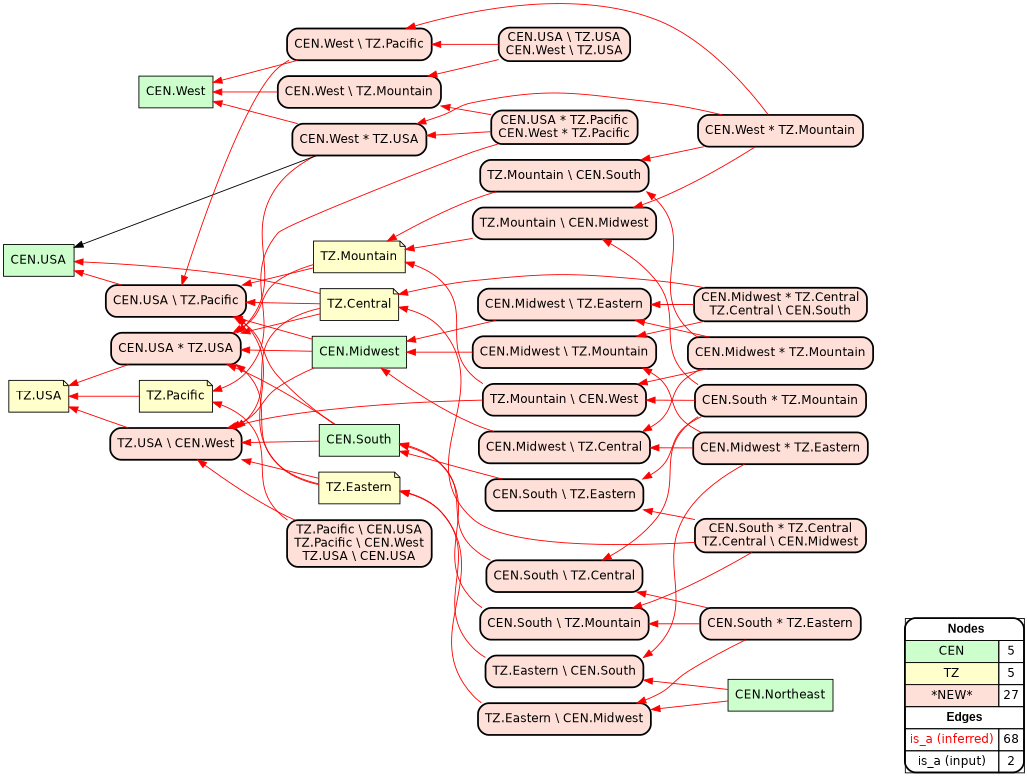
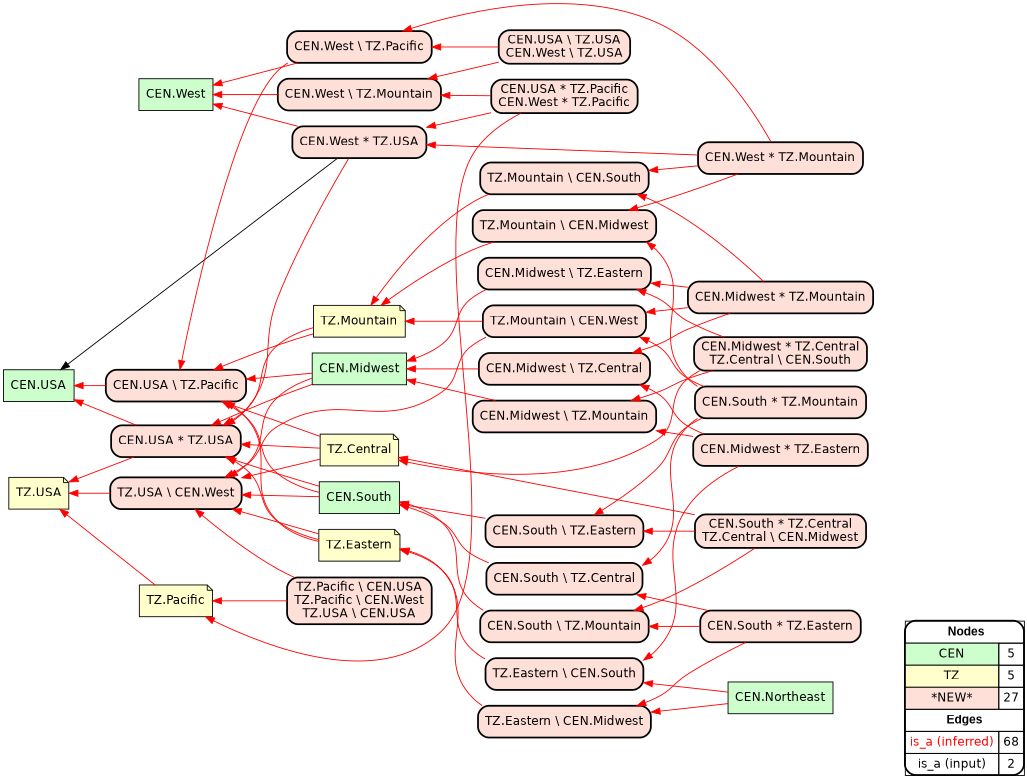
(202, 271) -> (109, 414)
